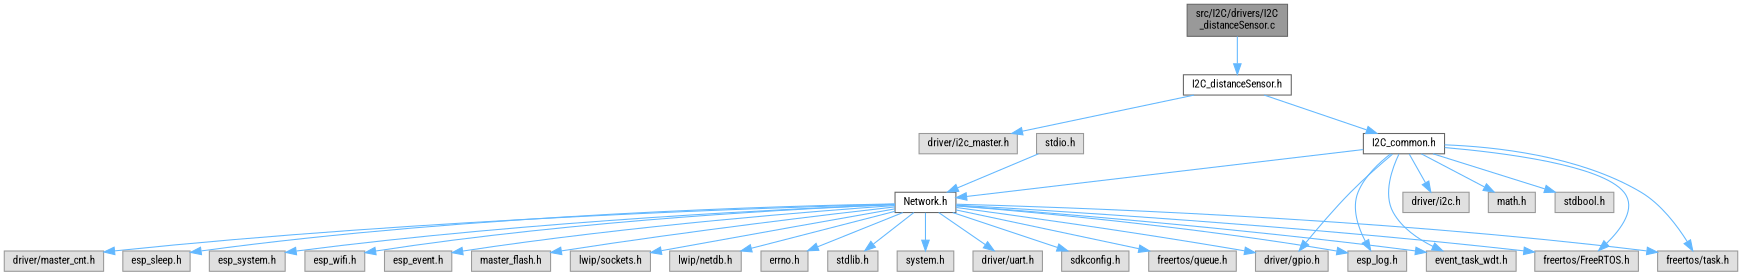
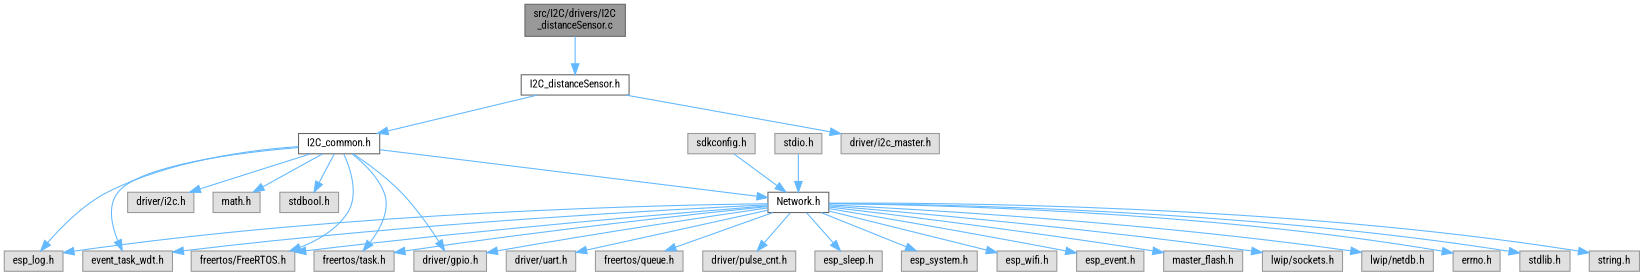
(1005, 230) -> (755, 170)
(54, 261) -> (749, 261)
(925, 261) -> (1614, 261)
